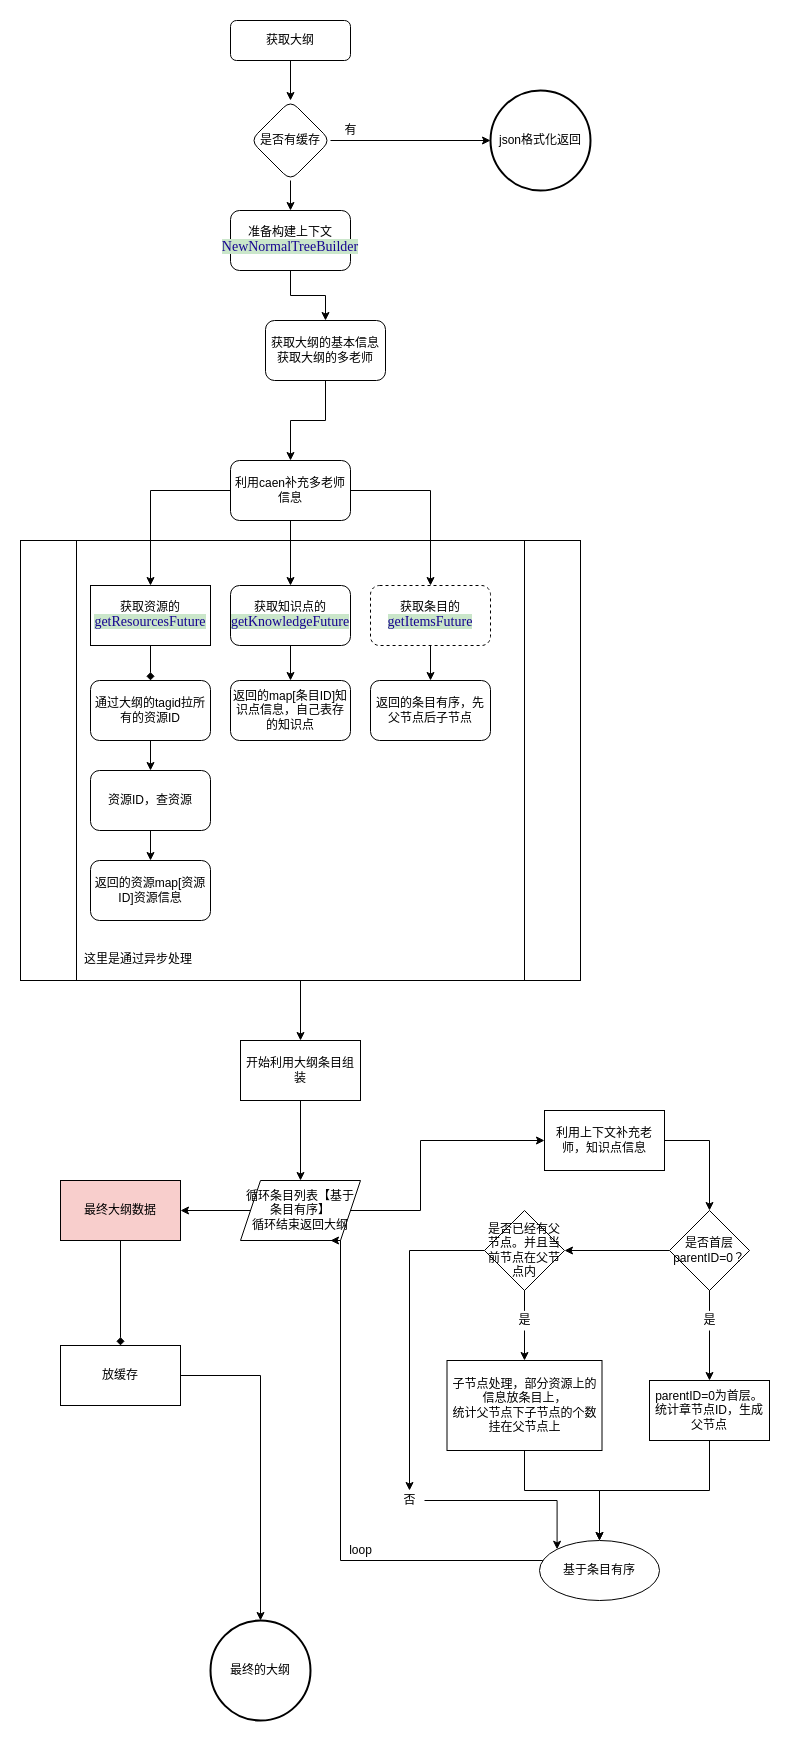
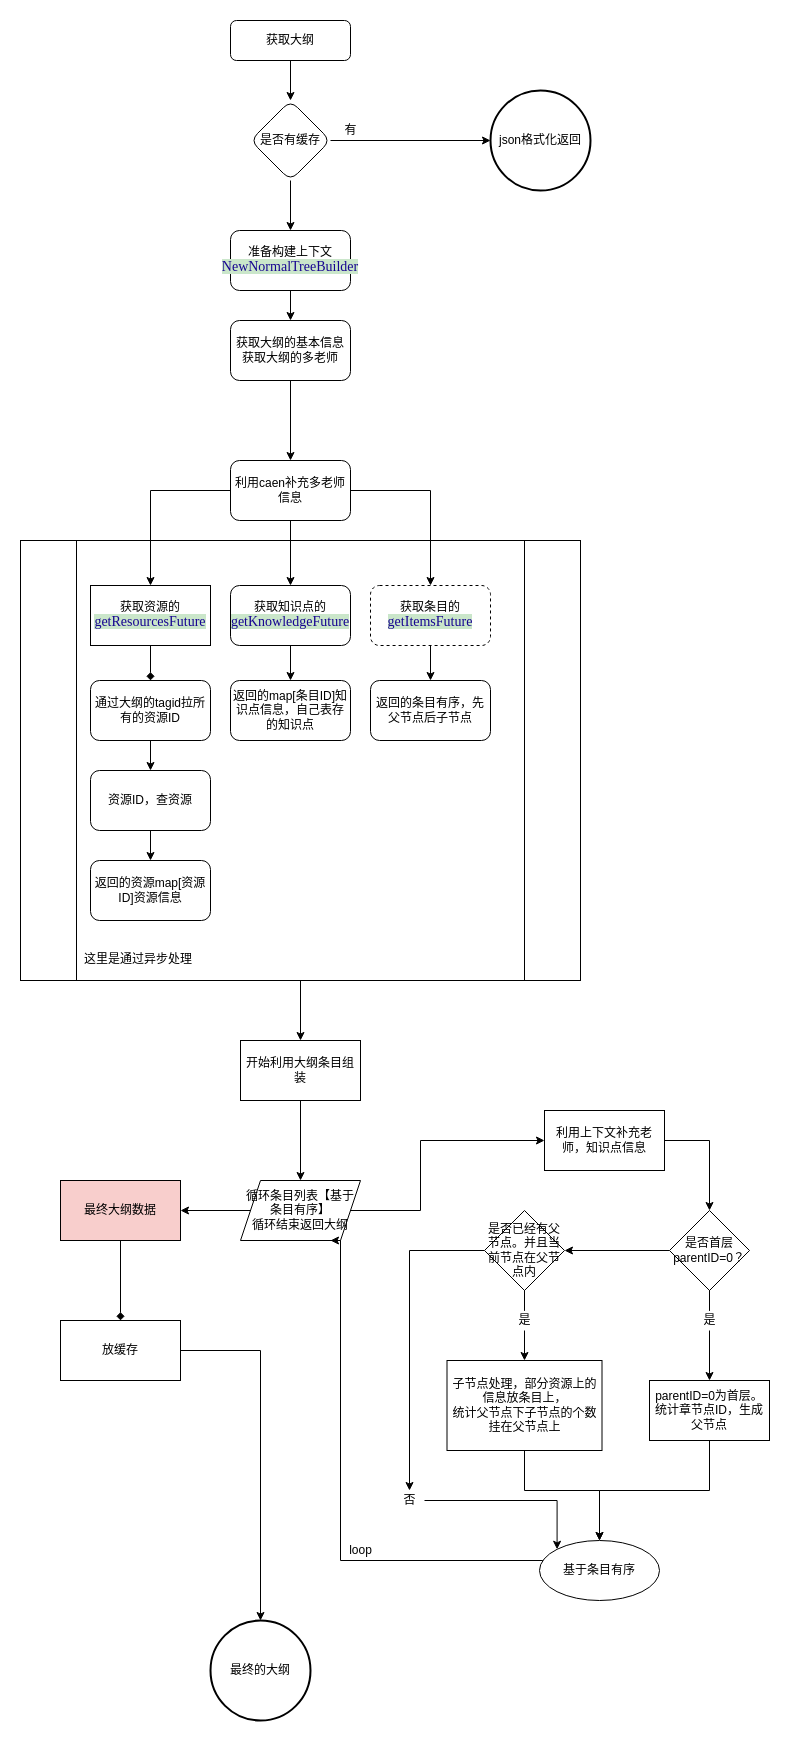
(291, 241) -> (291, 261)
(326, 351) -> (291, 351)
(121, 1376) -> (121, 1351)
